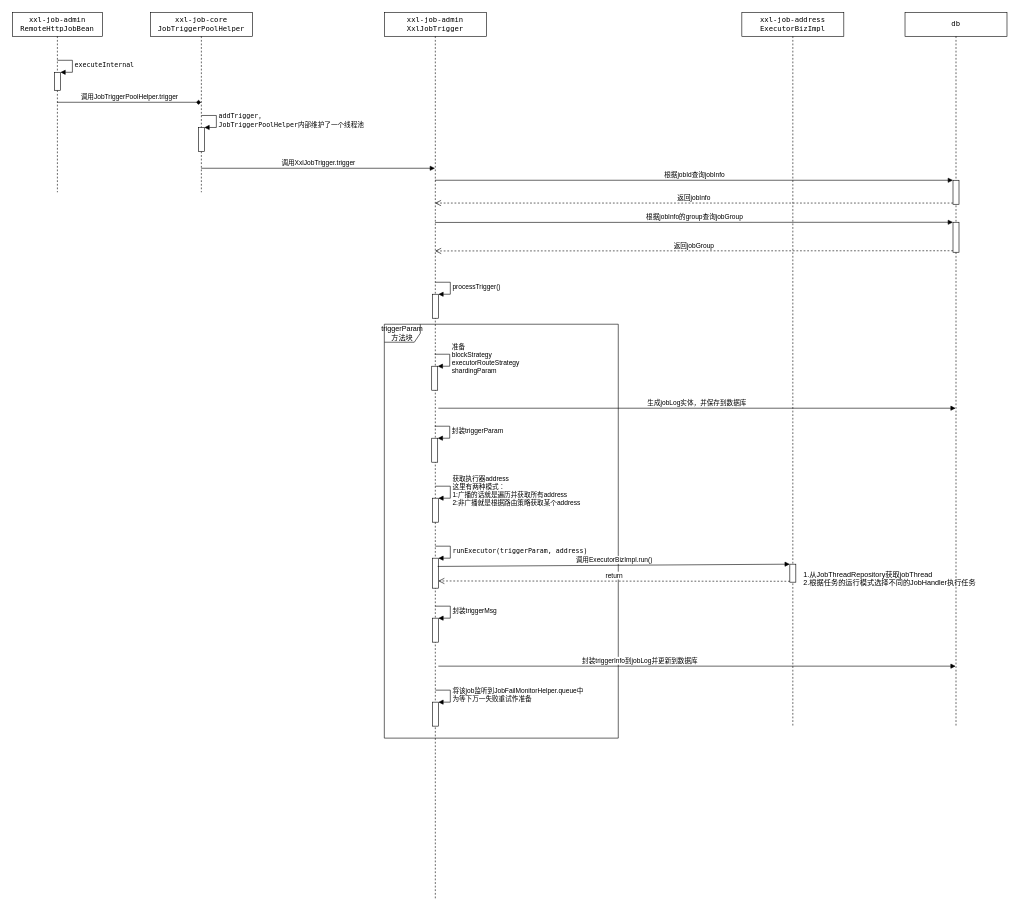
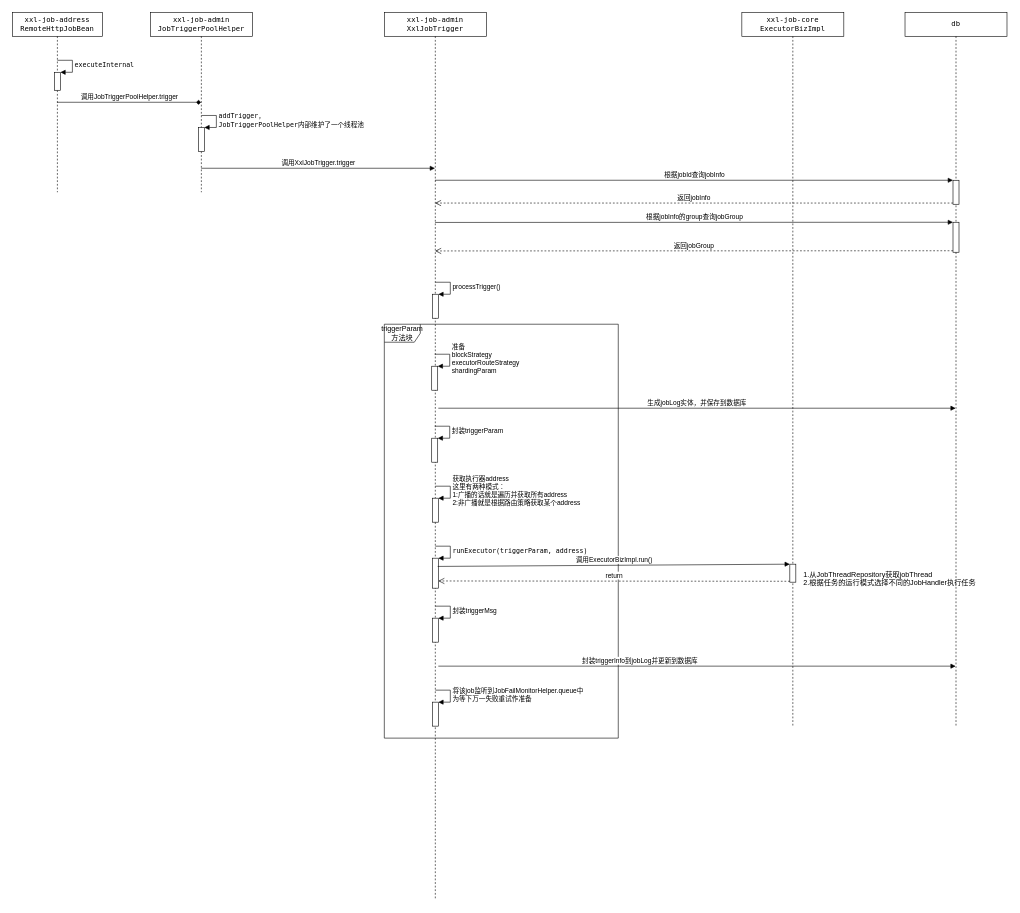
(57, 24) -> (57, 24)
(201, 24) -> (201, 24)
(793, 24) -> (793, 24)
